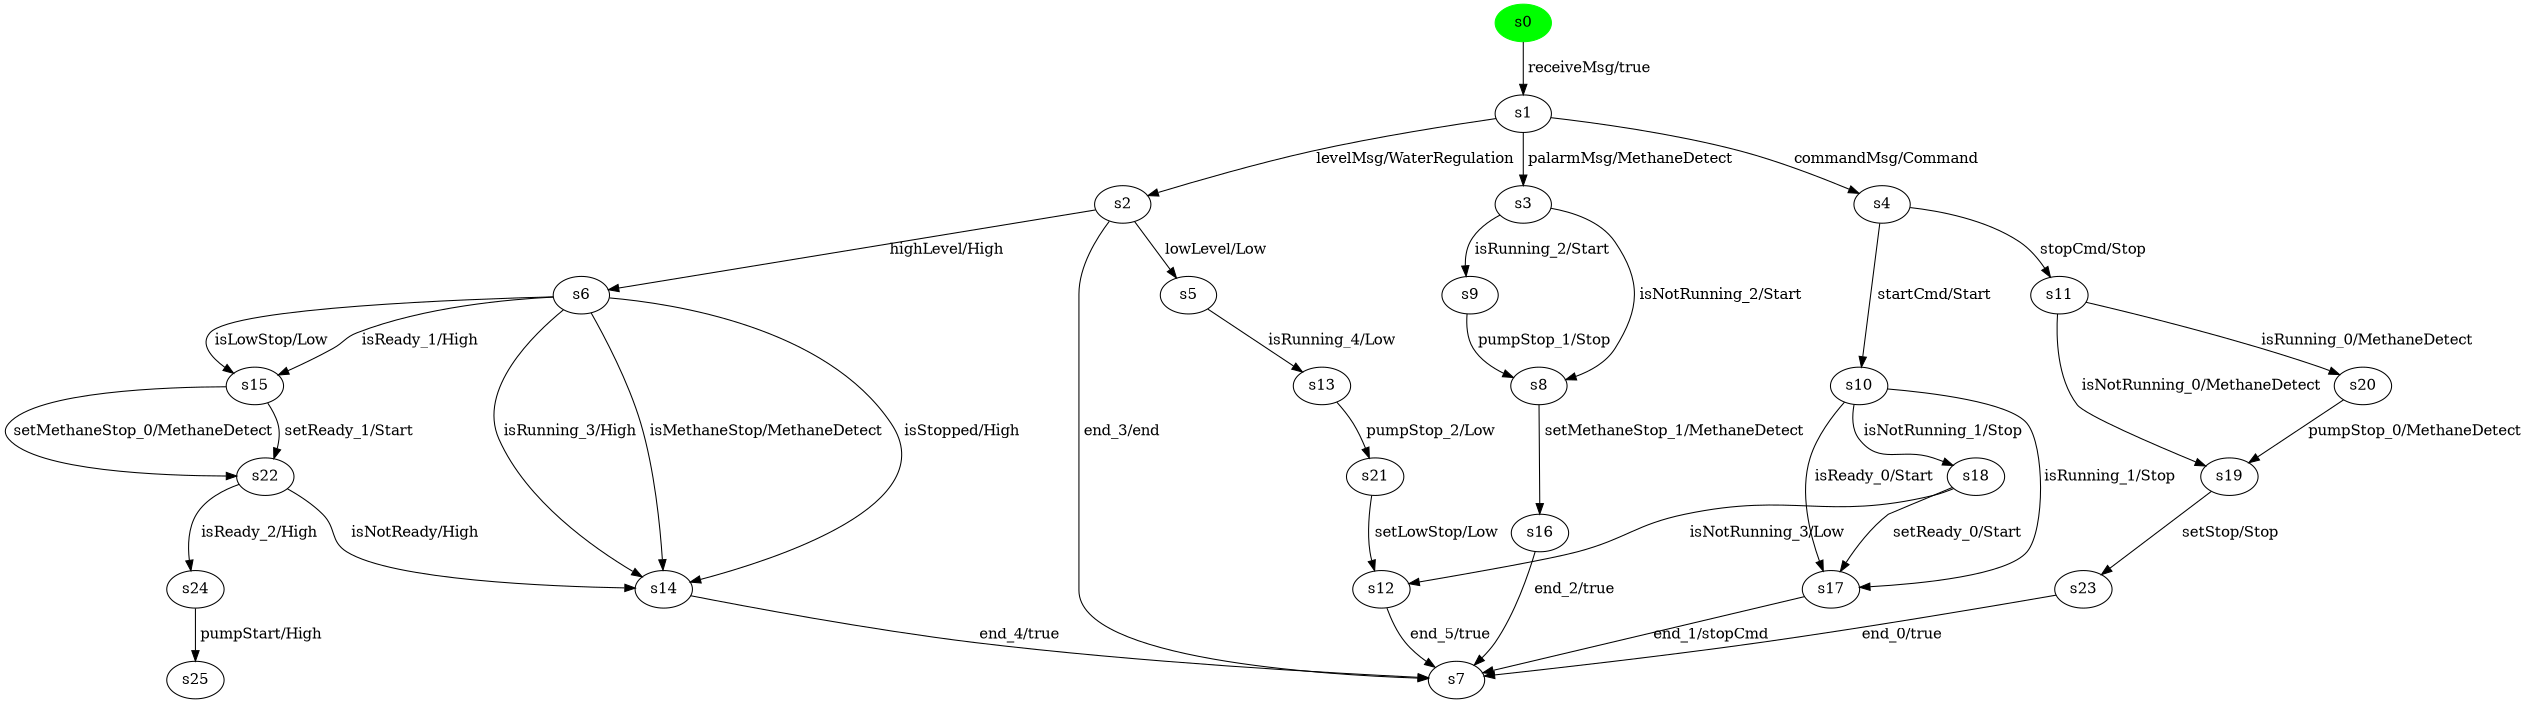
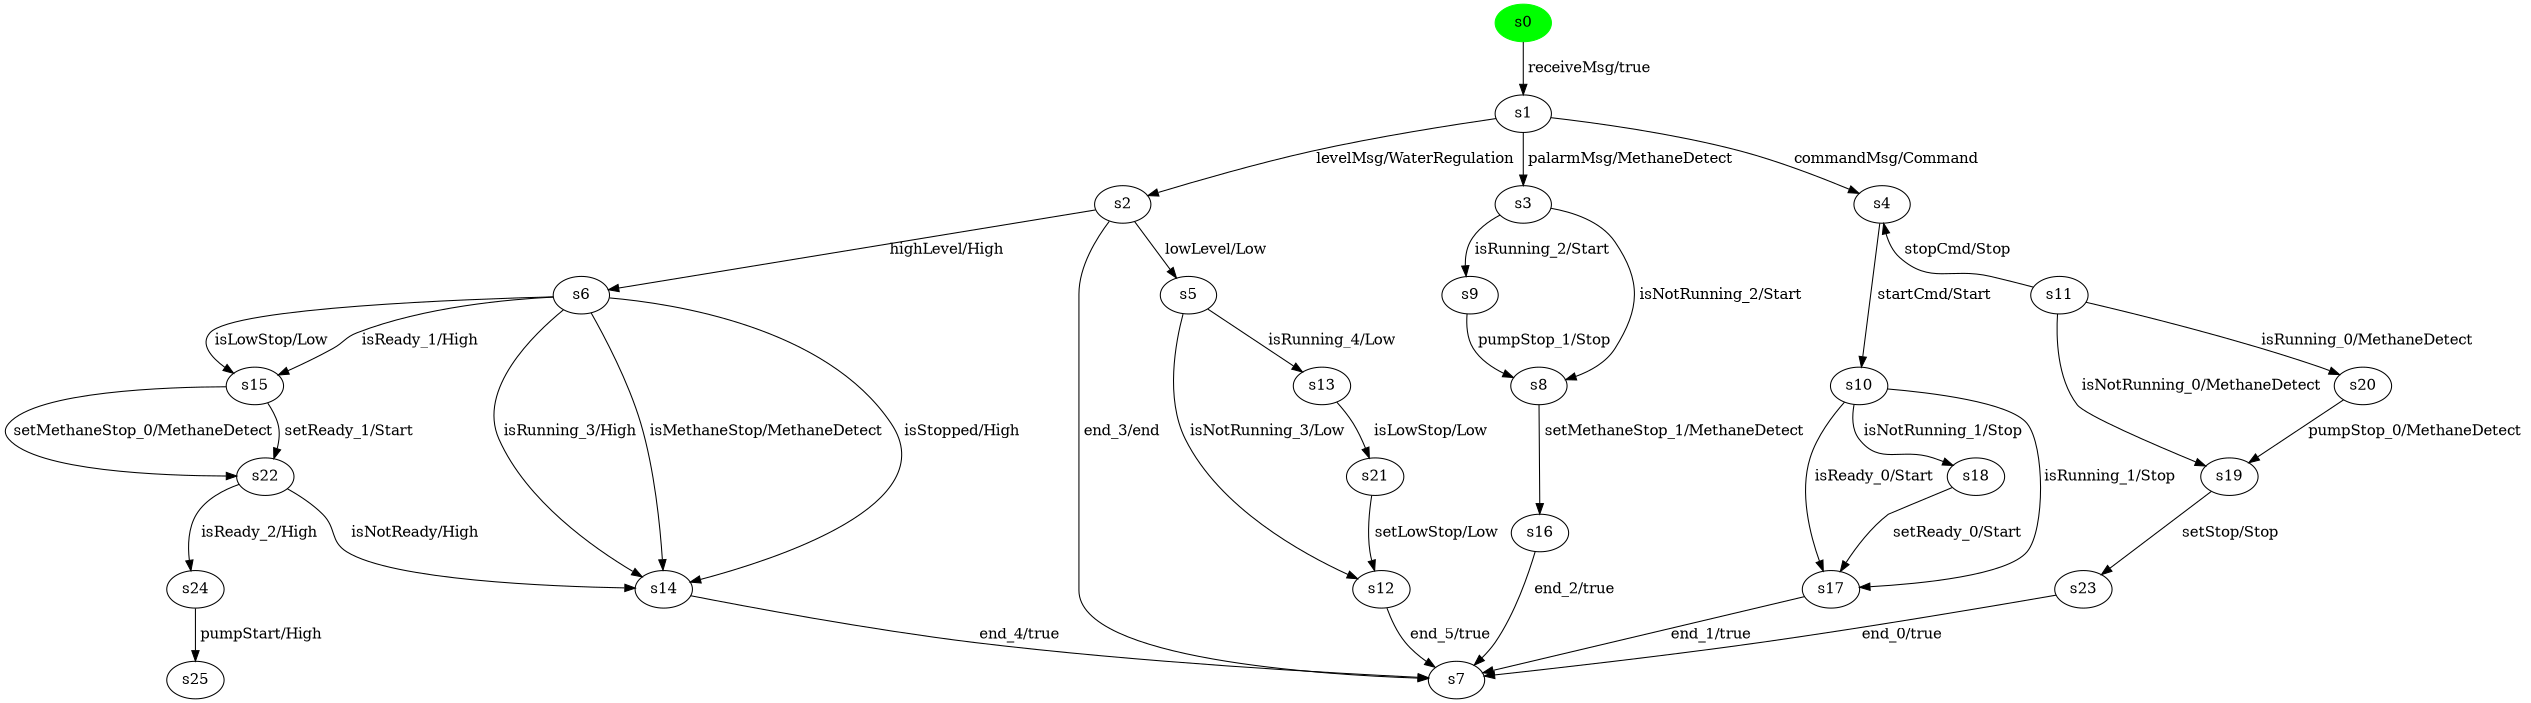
(1984, 224) -> (1951, 274)
(1431, 431) -> (1431, 431)
(1683, 515) -> (1210, 475)
(1711, 635) -> (1711, 635)
